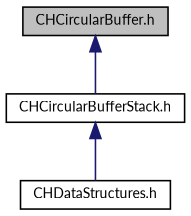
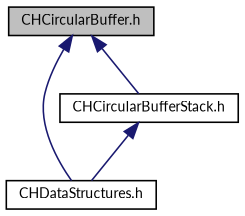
none -> (44, 116)
